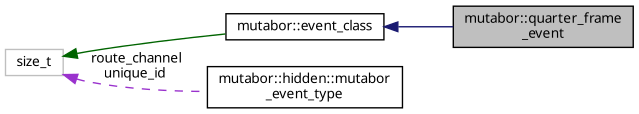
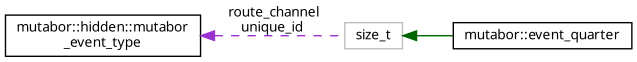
(305, 27) -> (543, 36)
(543, 27) -> none
(142, 89) -> (280, 36)
